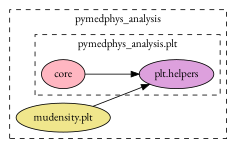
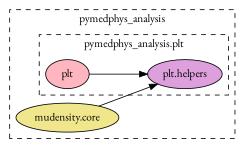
(63, 74) -> (67, 74)
(63, 118) -> (67, 118)
